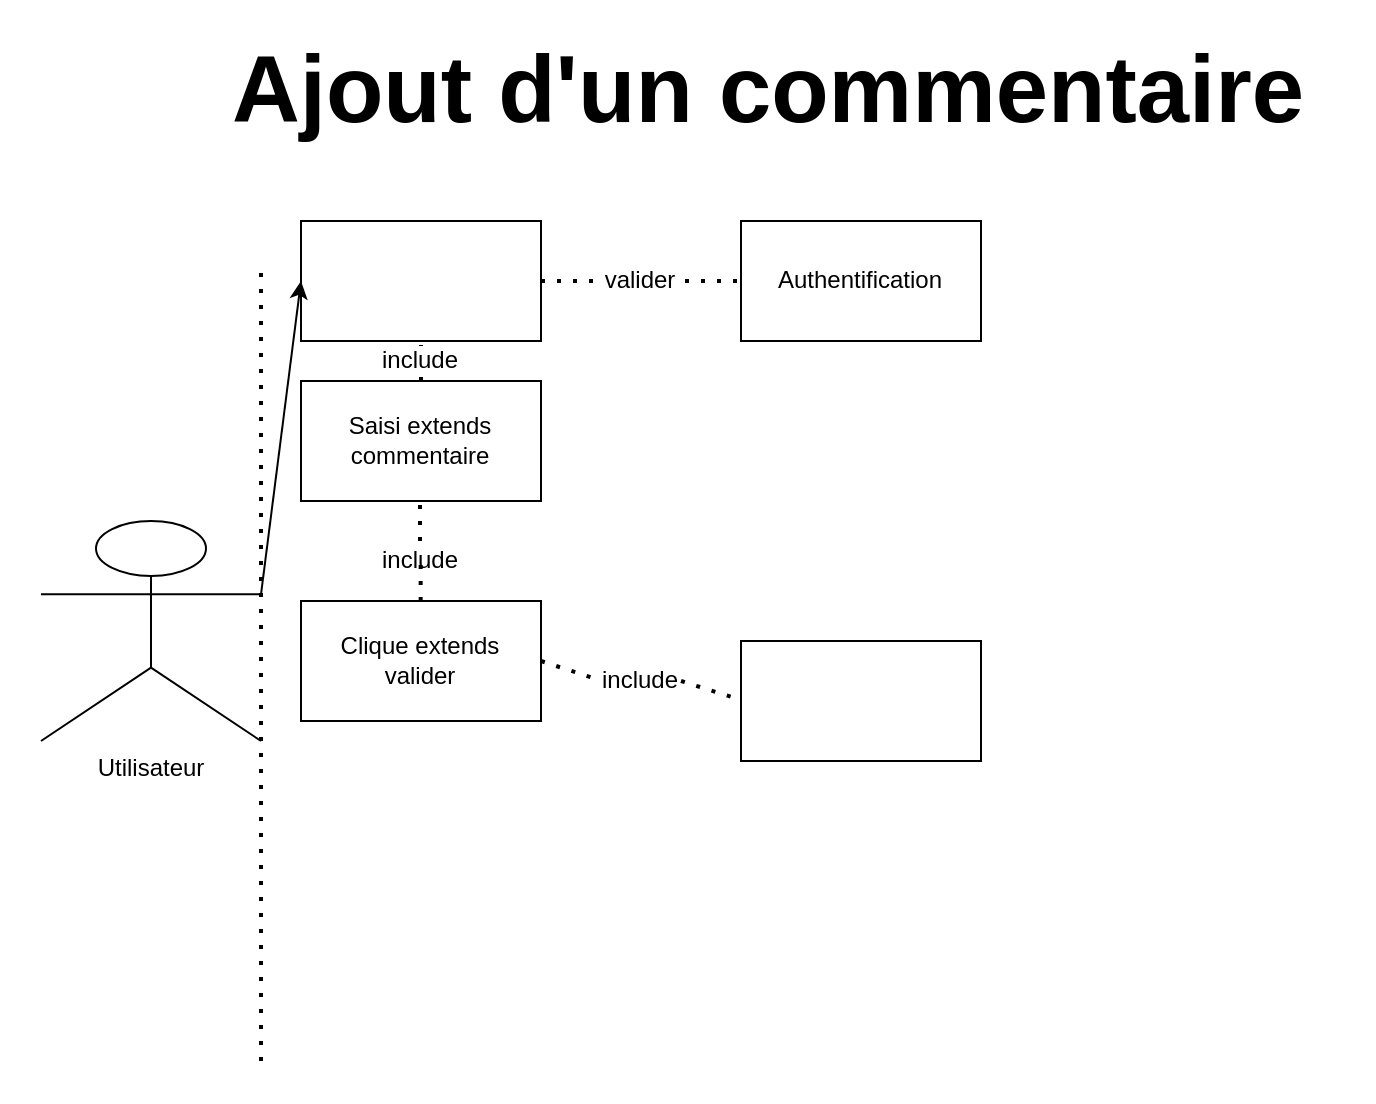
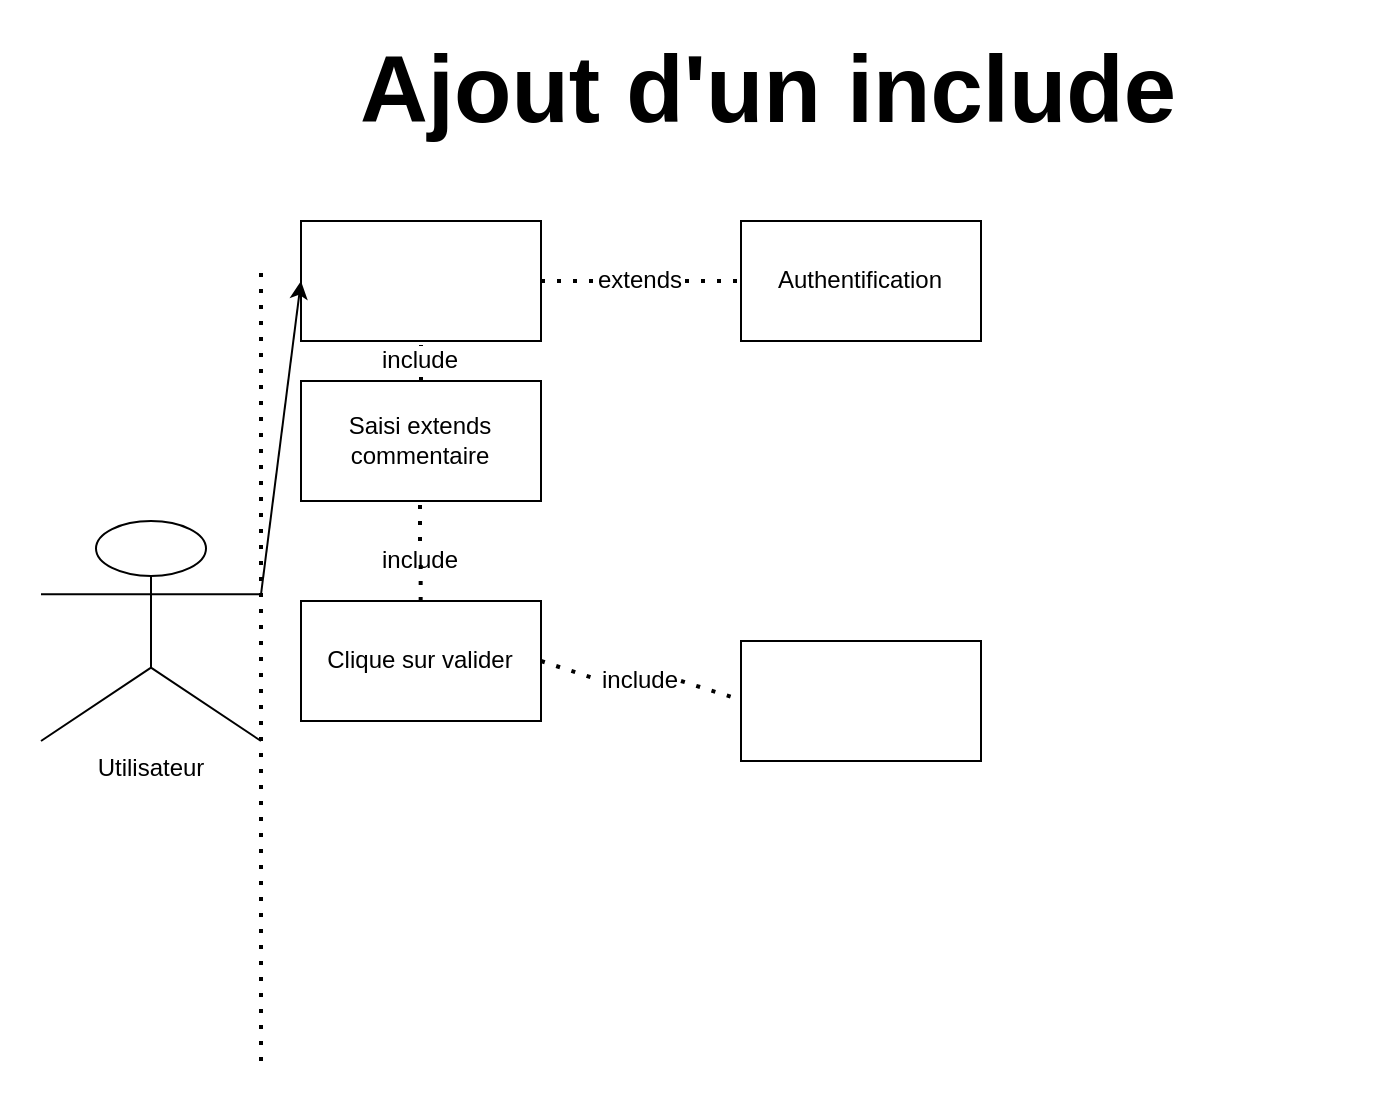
(769, 91) -> (769, 91)
(641, 281) -> (641, 281)
(421, 661) -> (421, 661)
